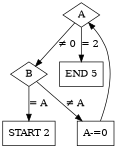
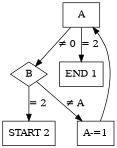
(81, 15) -> (81, 15)
(81, 74) -> (81, 74)
(38, 104) -> (38, 104)
(96, 133) -> (96, 133)
